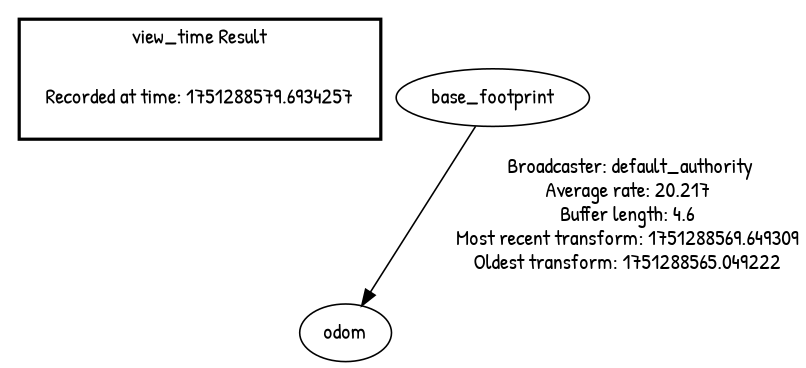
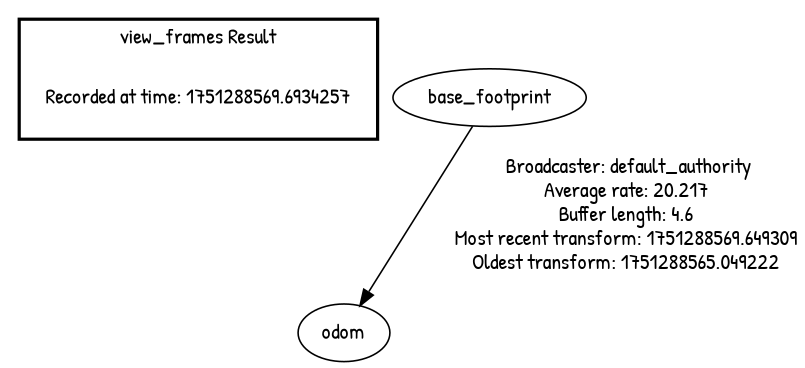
(200, 38) -> (198, 38)
(200, 98) -> (198, 98)
